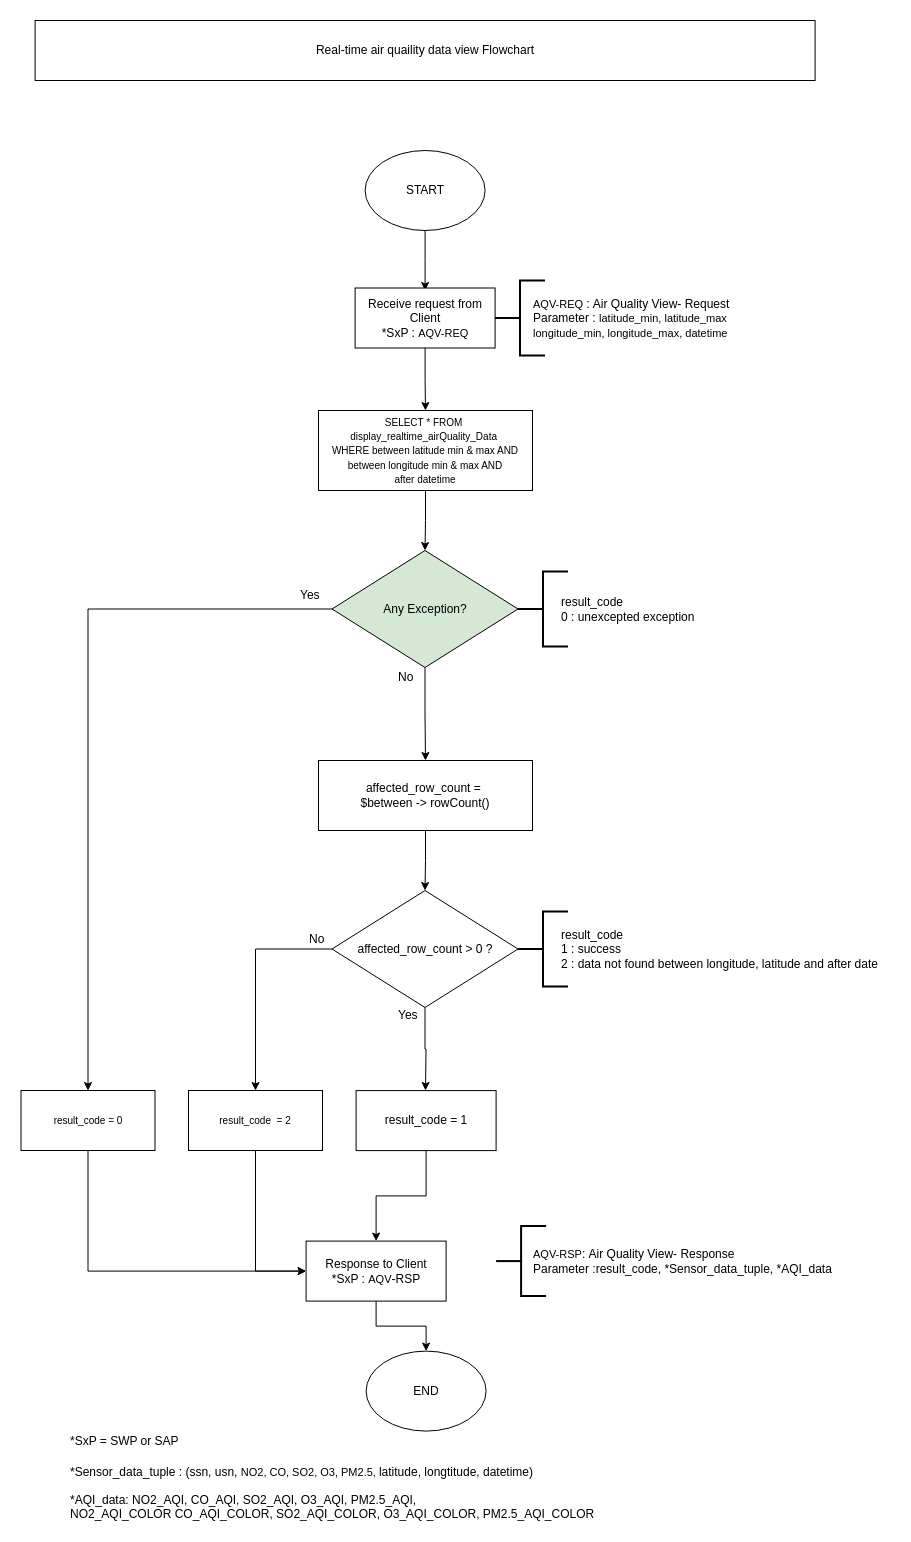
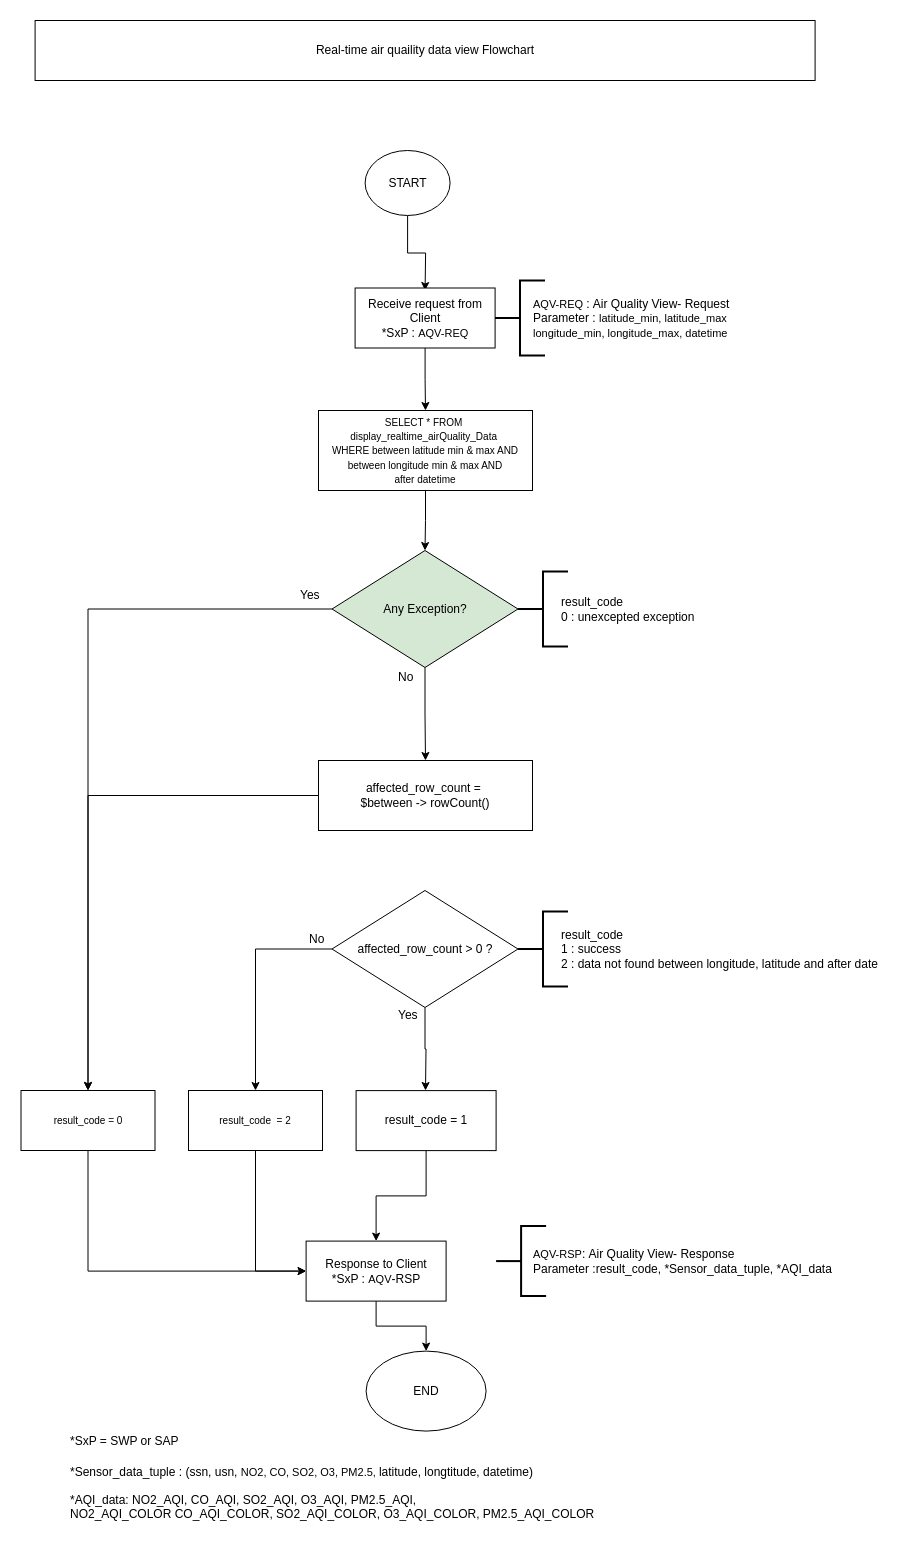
(425, 191) -> (408, 183)
(426, 857) -> (204, 796)
